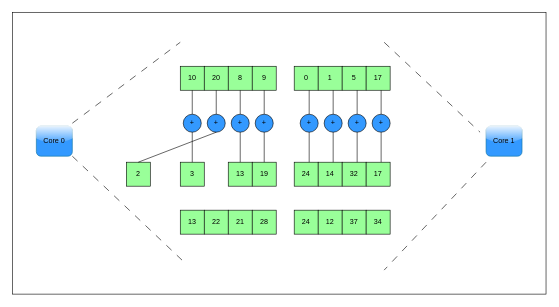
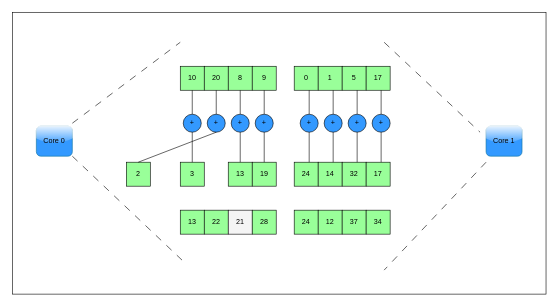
(240, 222) -> (240, 222)
